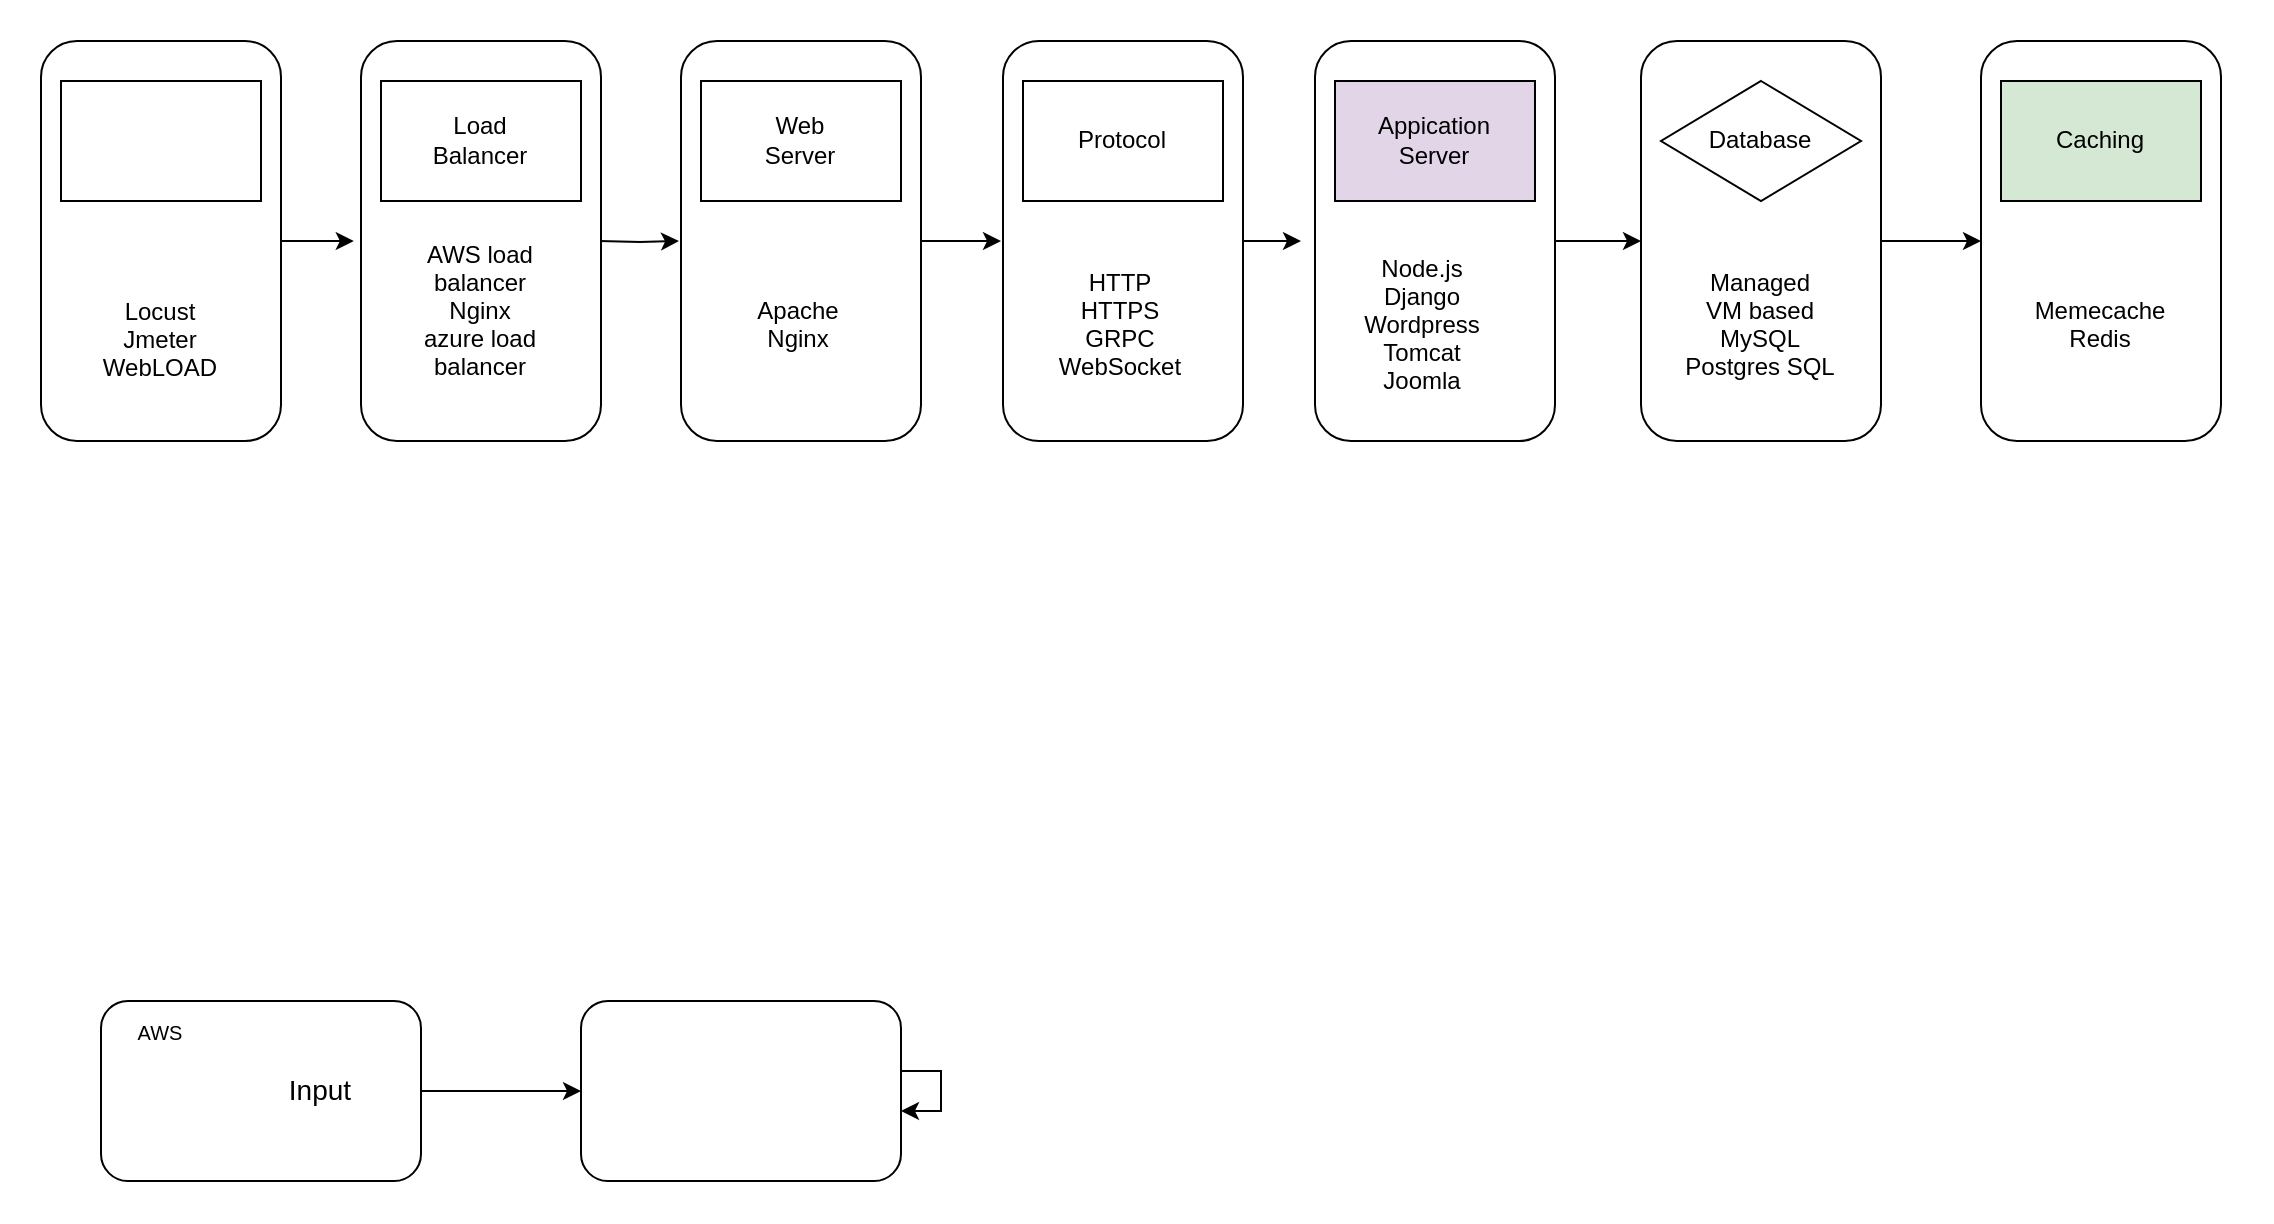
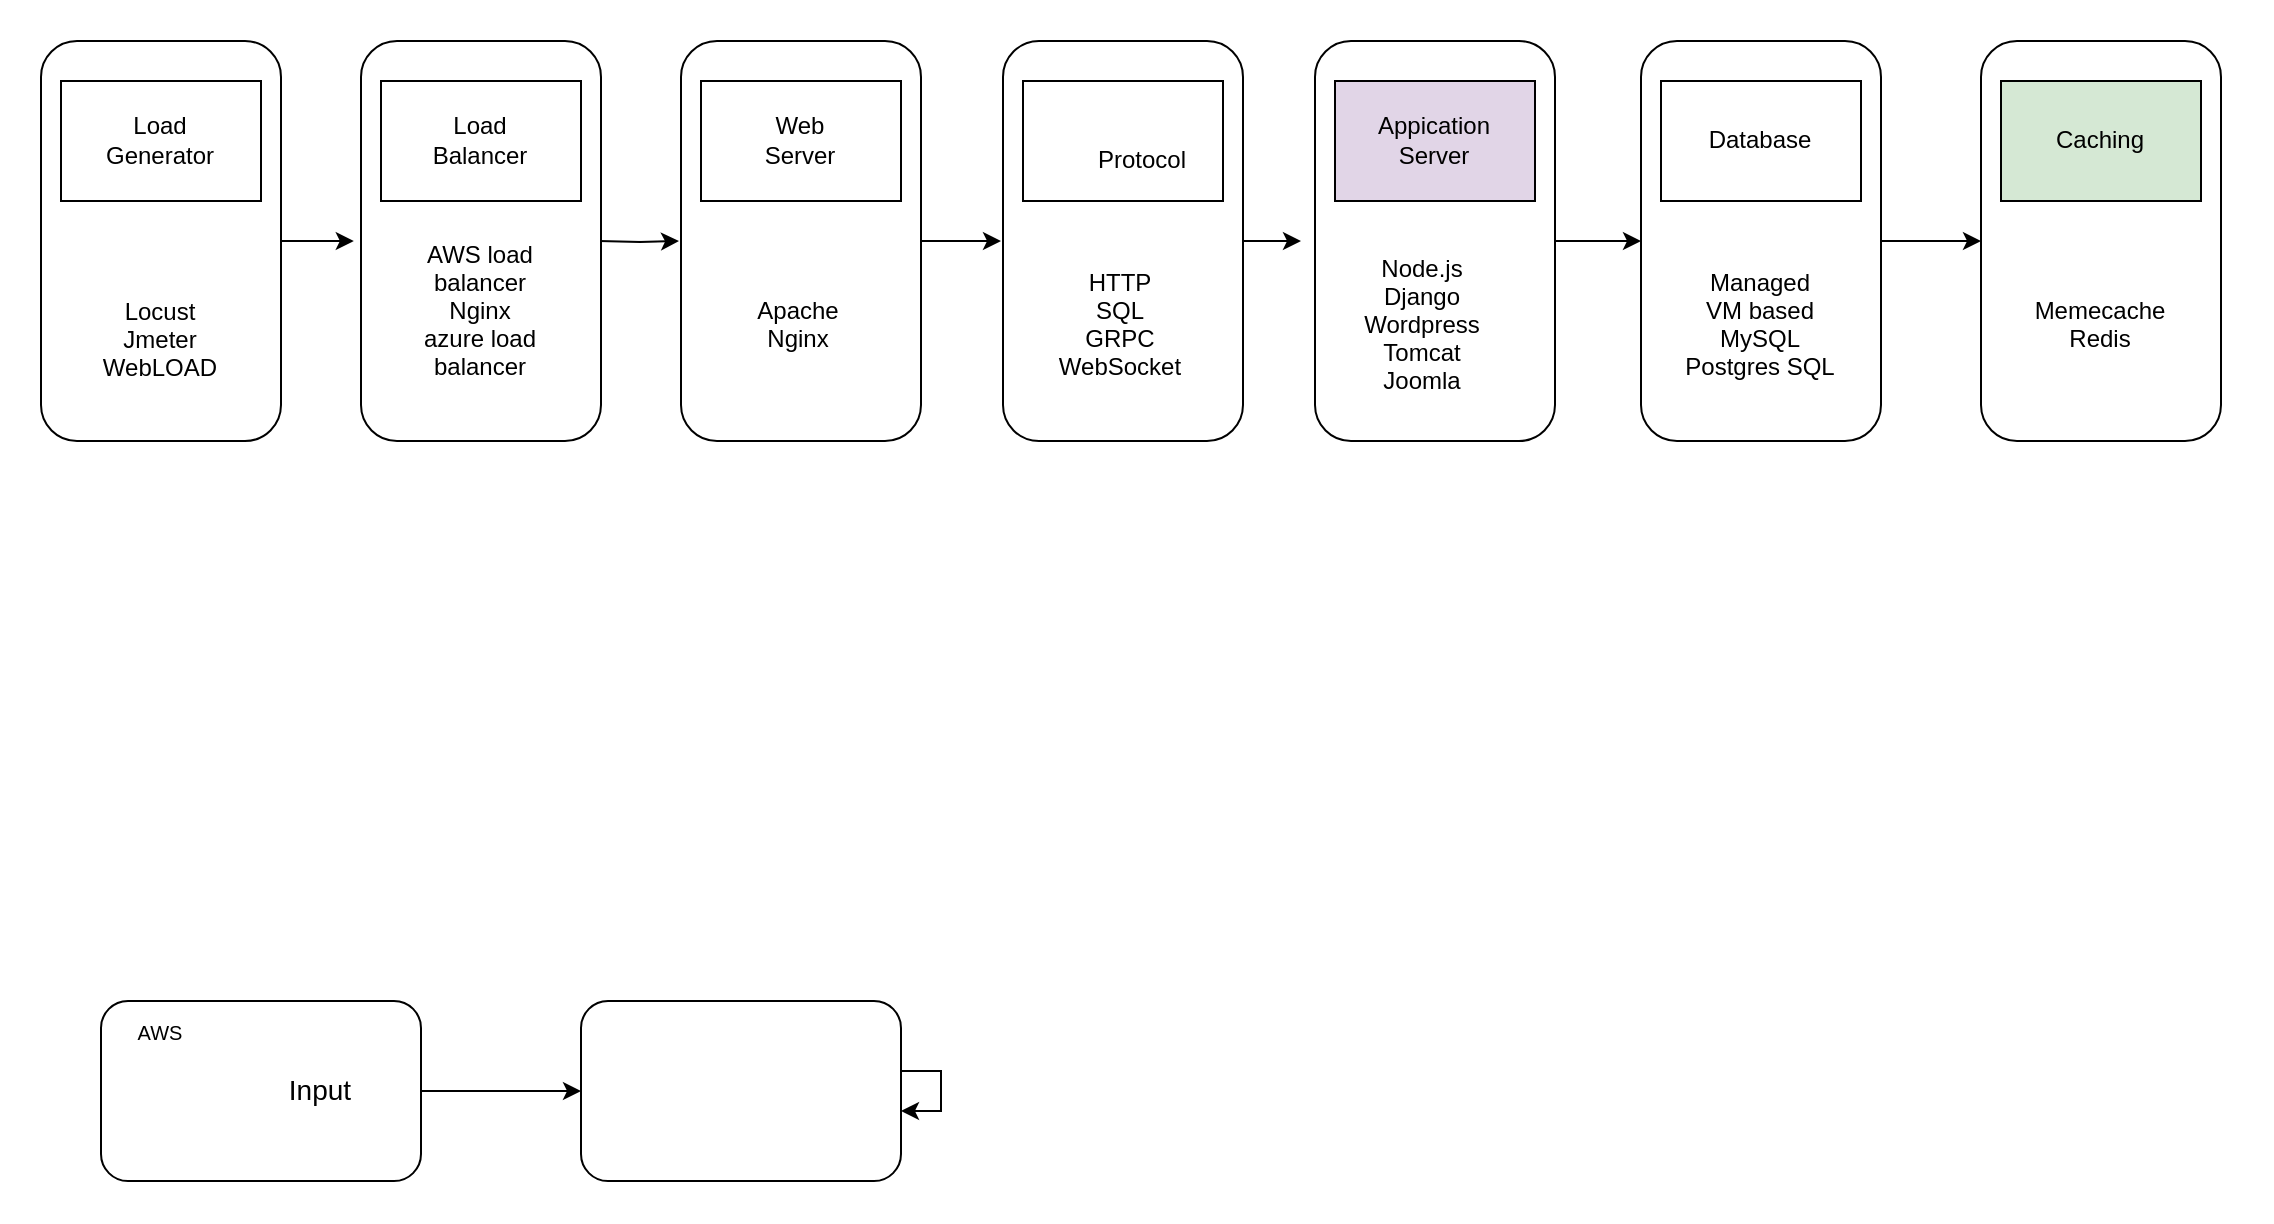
none -> (161, 141)
(1123, 141) -> (1143, 161)
(1761, 141) -> (1761, 141)
(1120, 283) -> (1120, 283)
